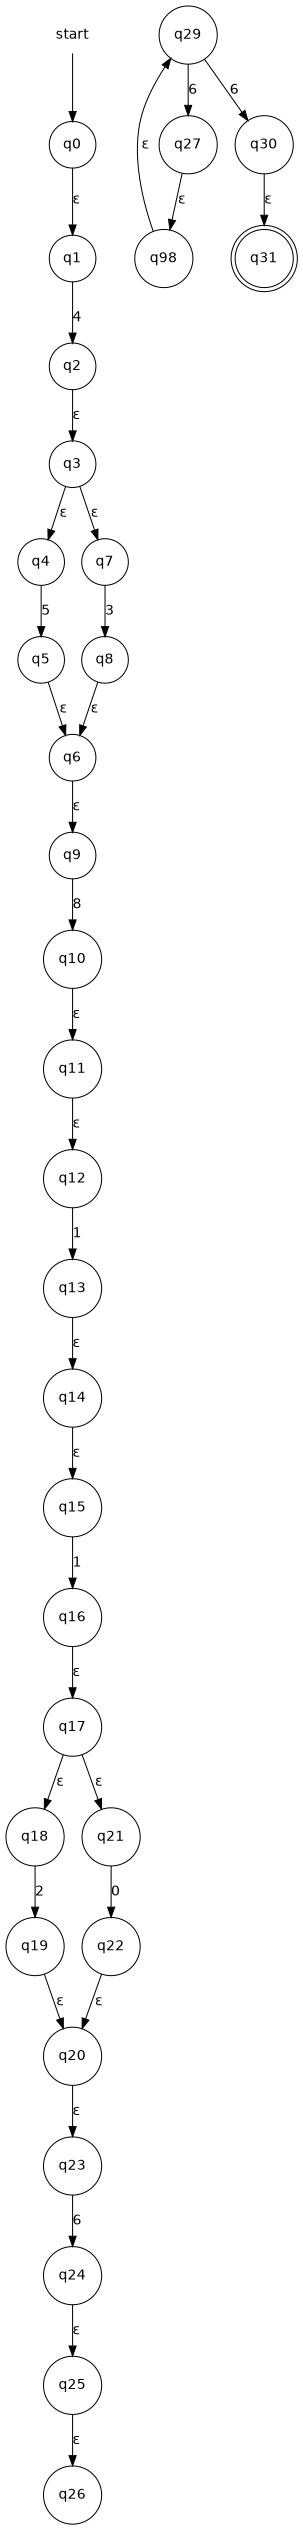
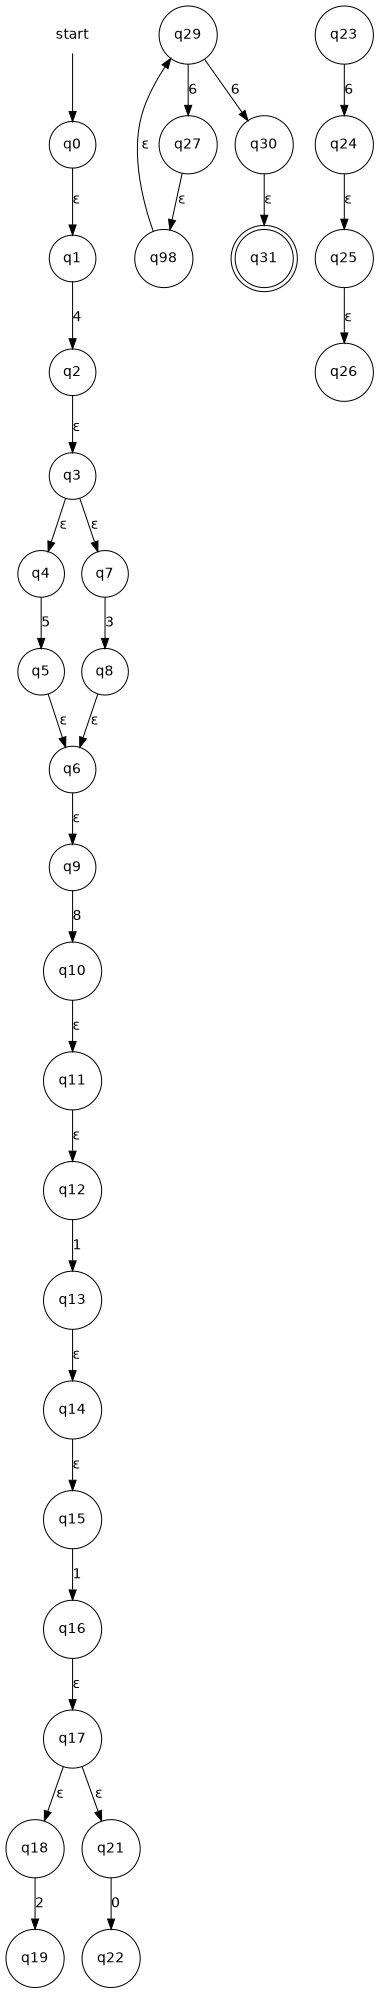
(73, 2056) -> none
